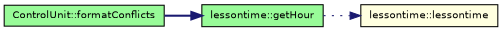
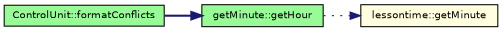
(263, 16) -> (263, 16)
(429, 16) -> (429, 16)
